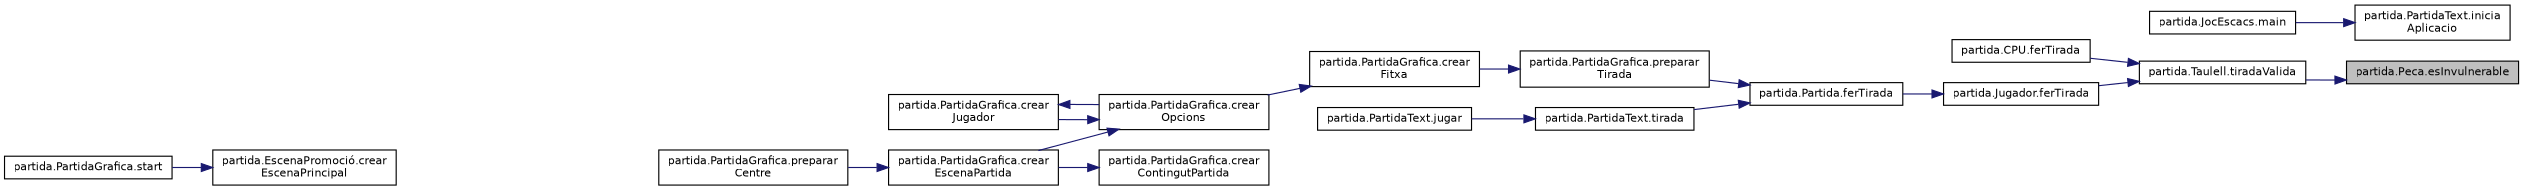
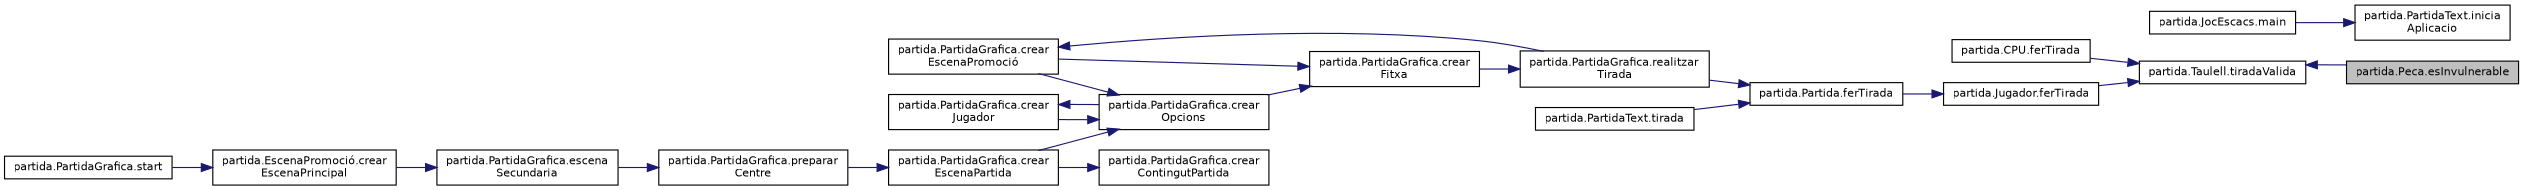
none -> (973, 57)
(1615, 69) -> (1615, 69)
(2320, 80) -> (2332, 65)
(1395, 119) -> none
none -> (527, 168)
